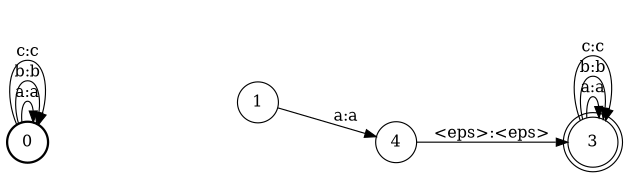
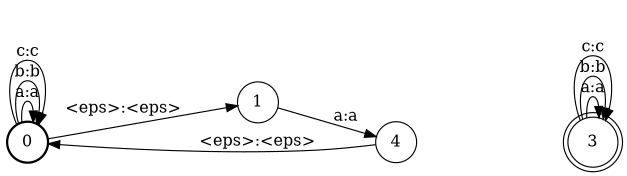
none -> (137, 123)
(486, 142) -> (218, 152)
